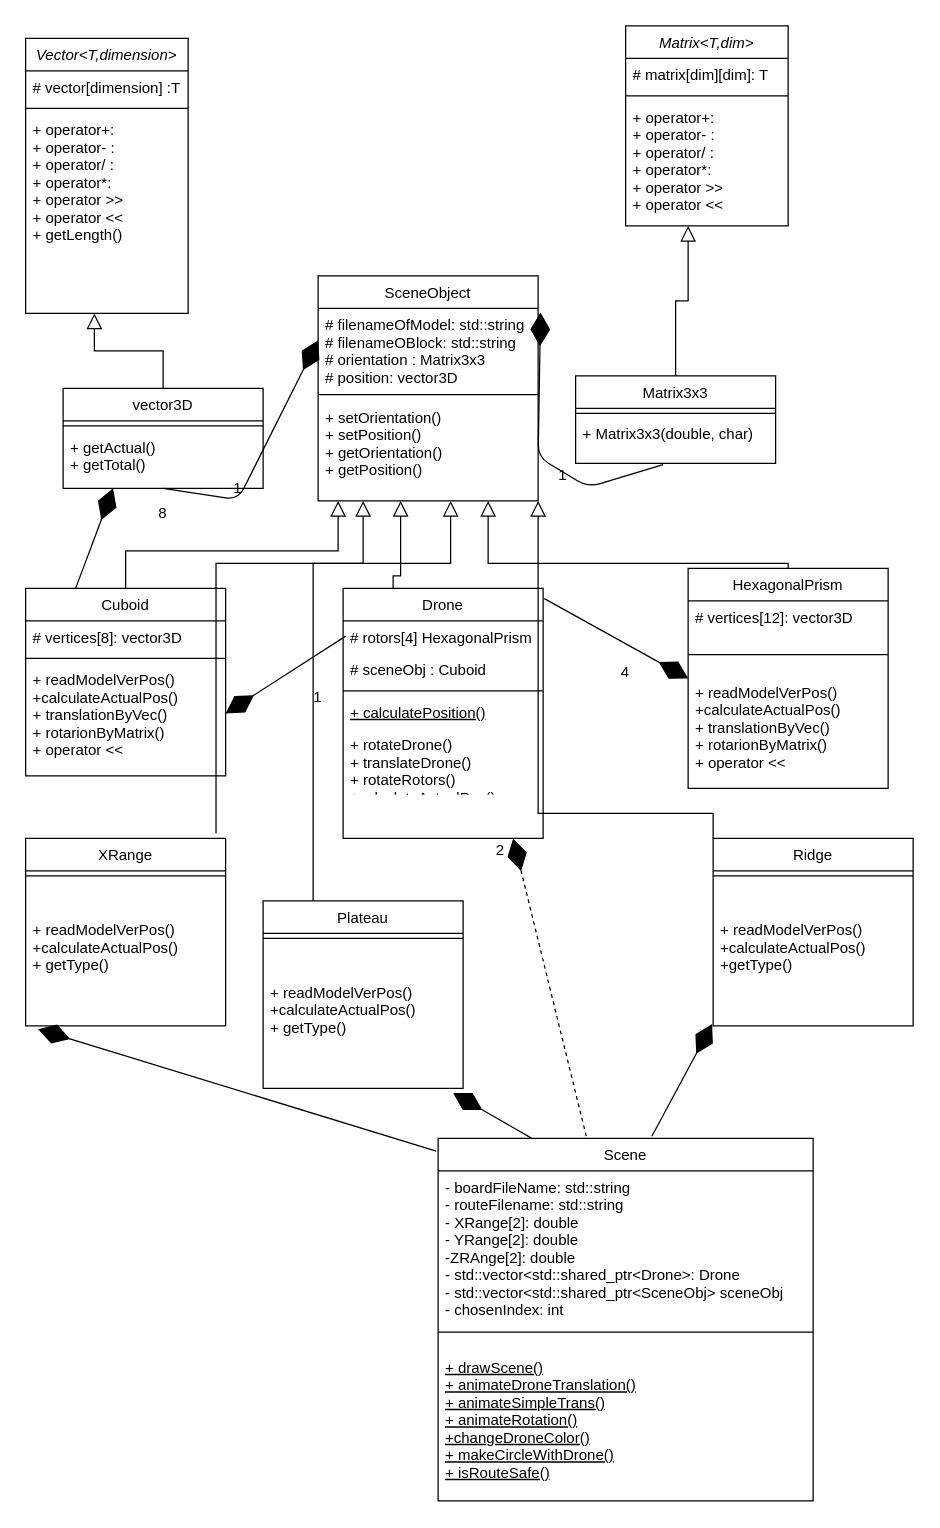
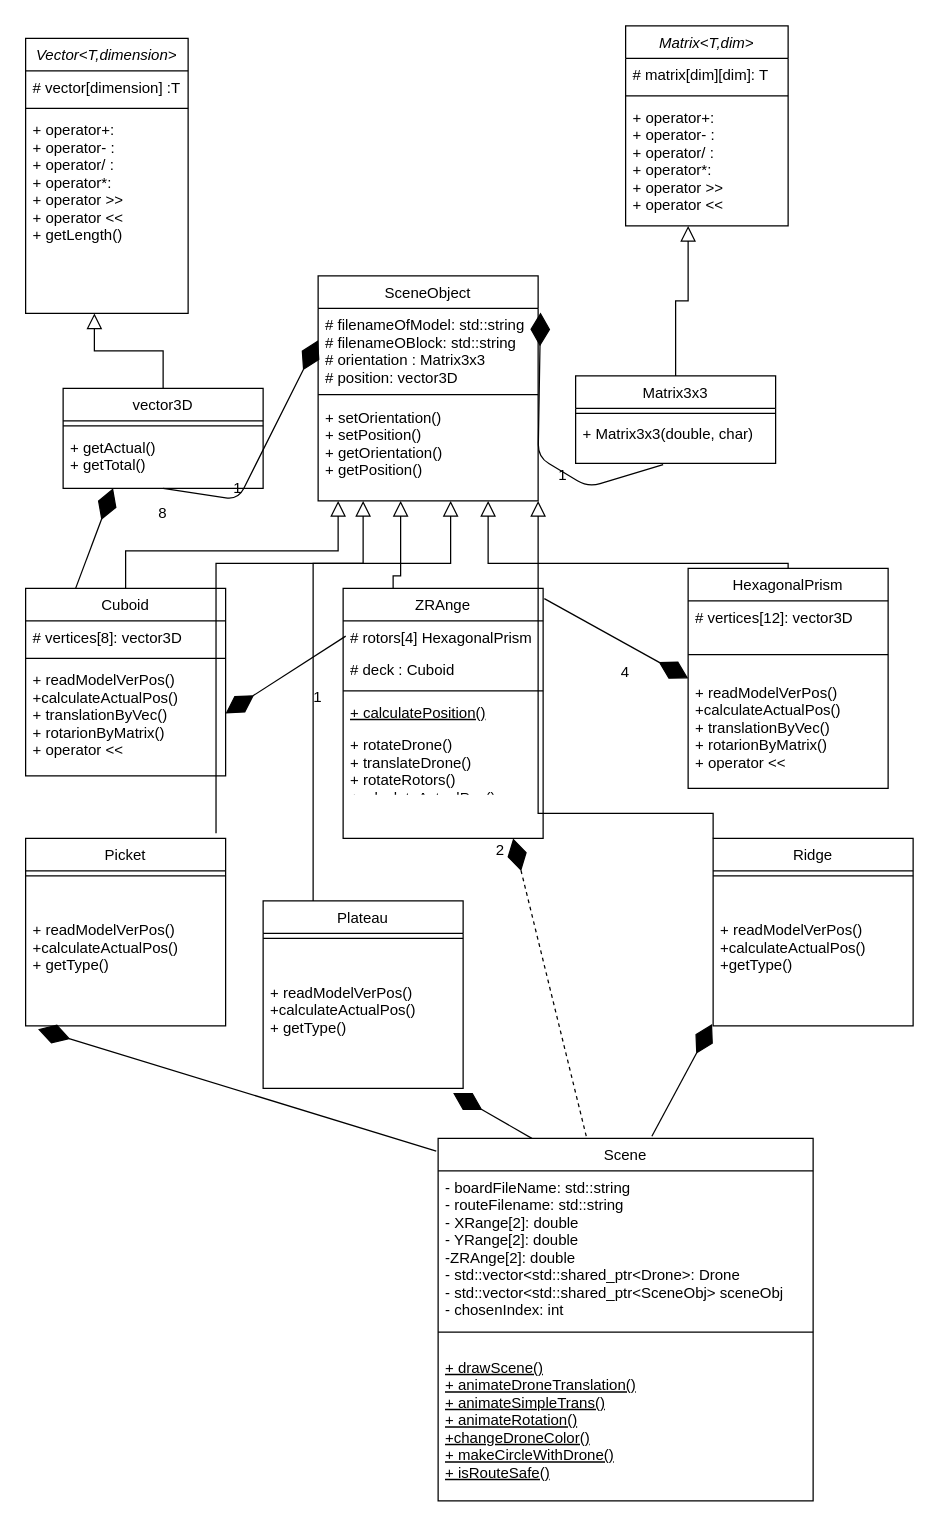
(443, 605) -> (443, 605)
(420, 670) -> (403, 670)
(125, 855) -> (125, 855)
